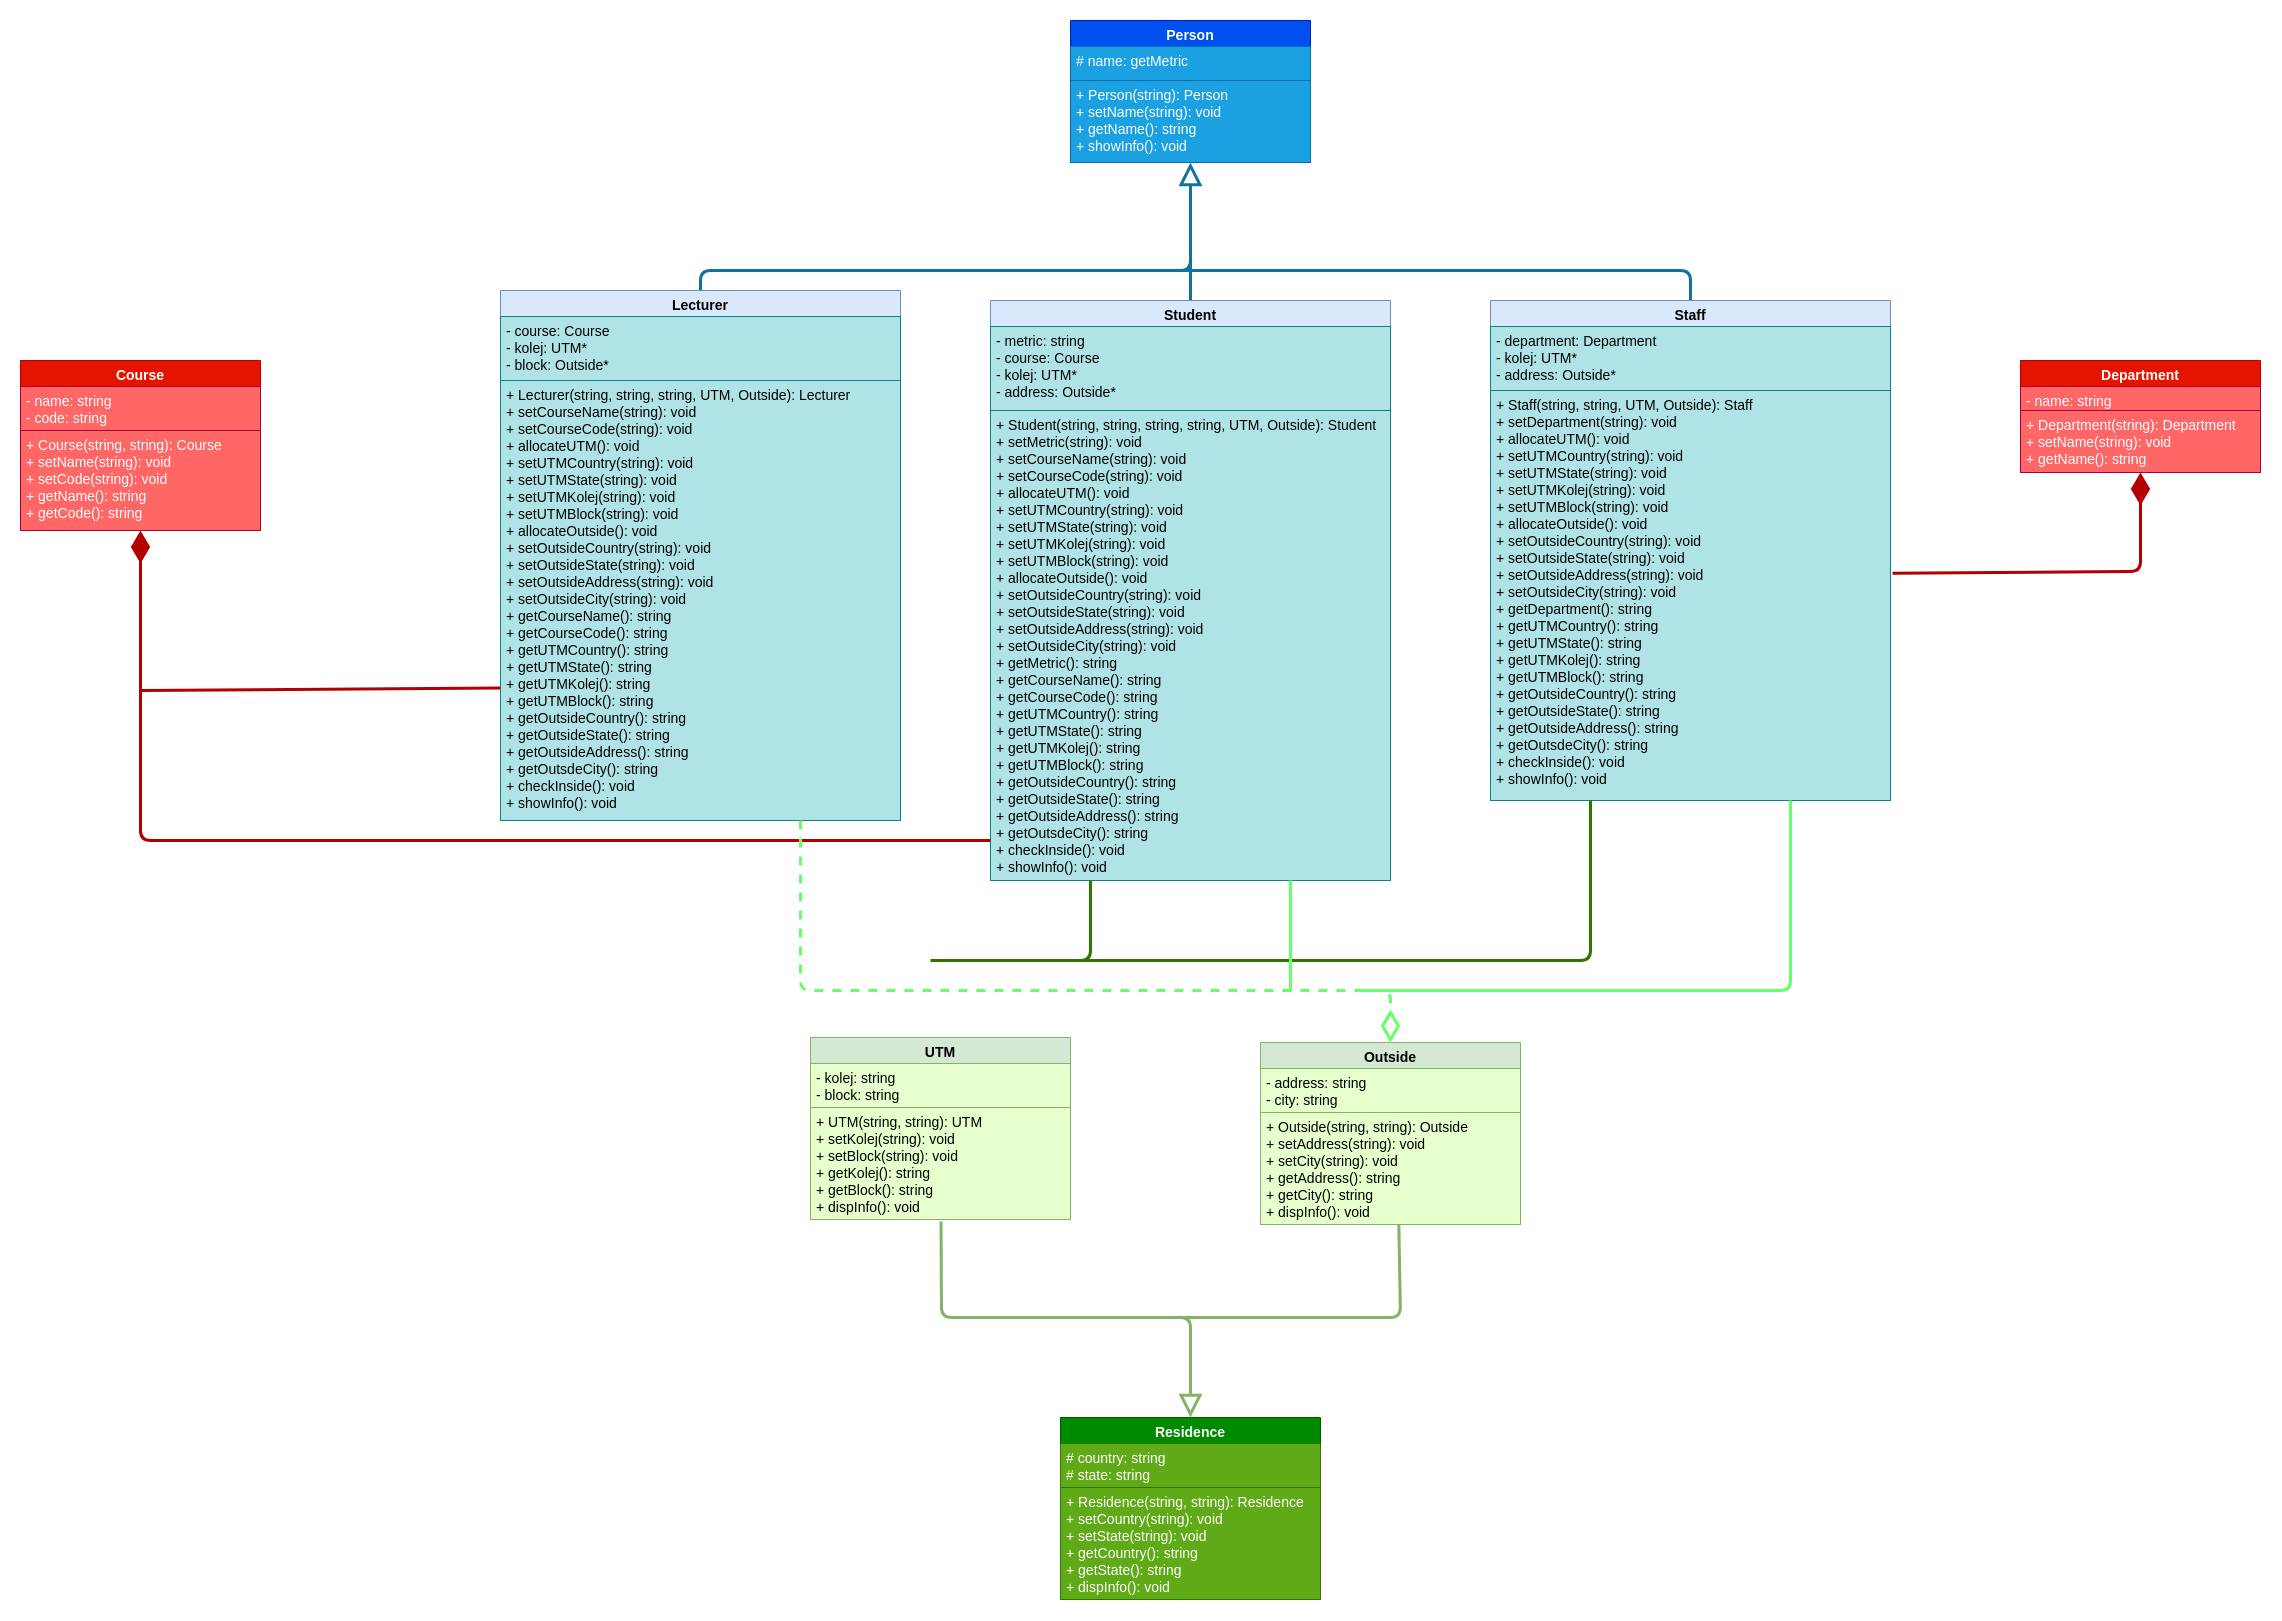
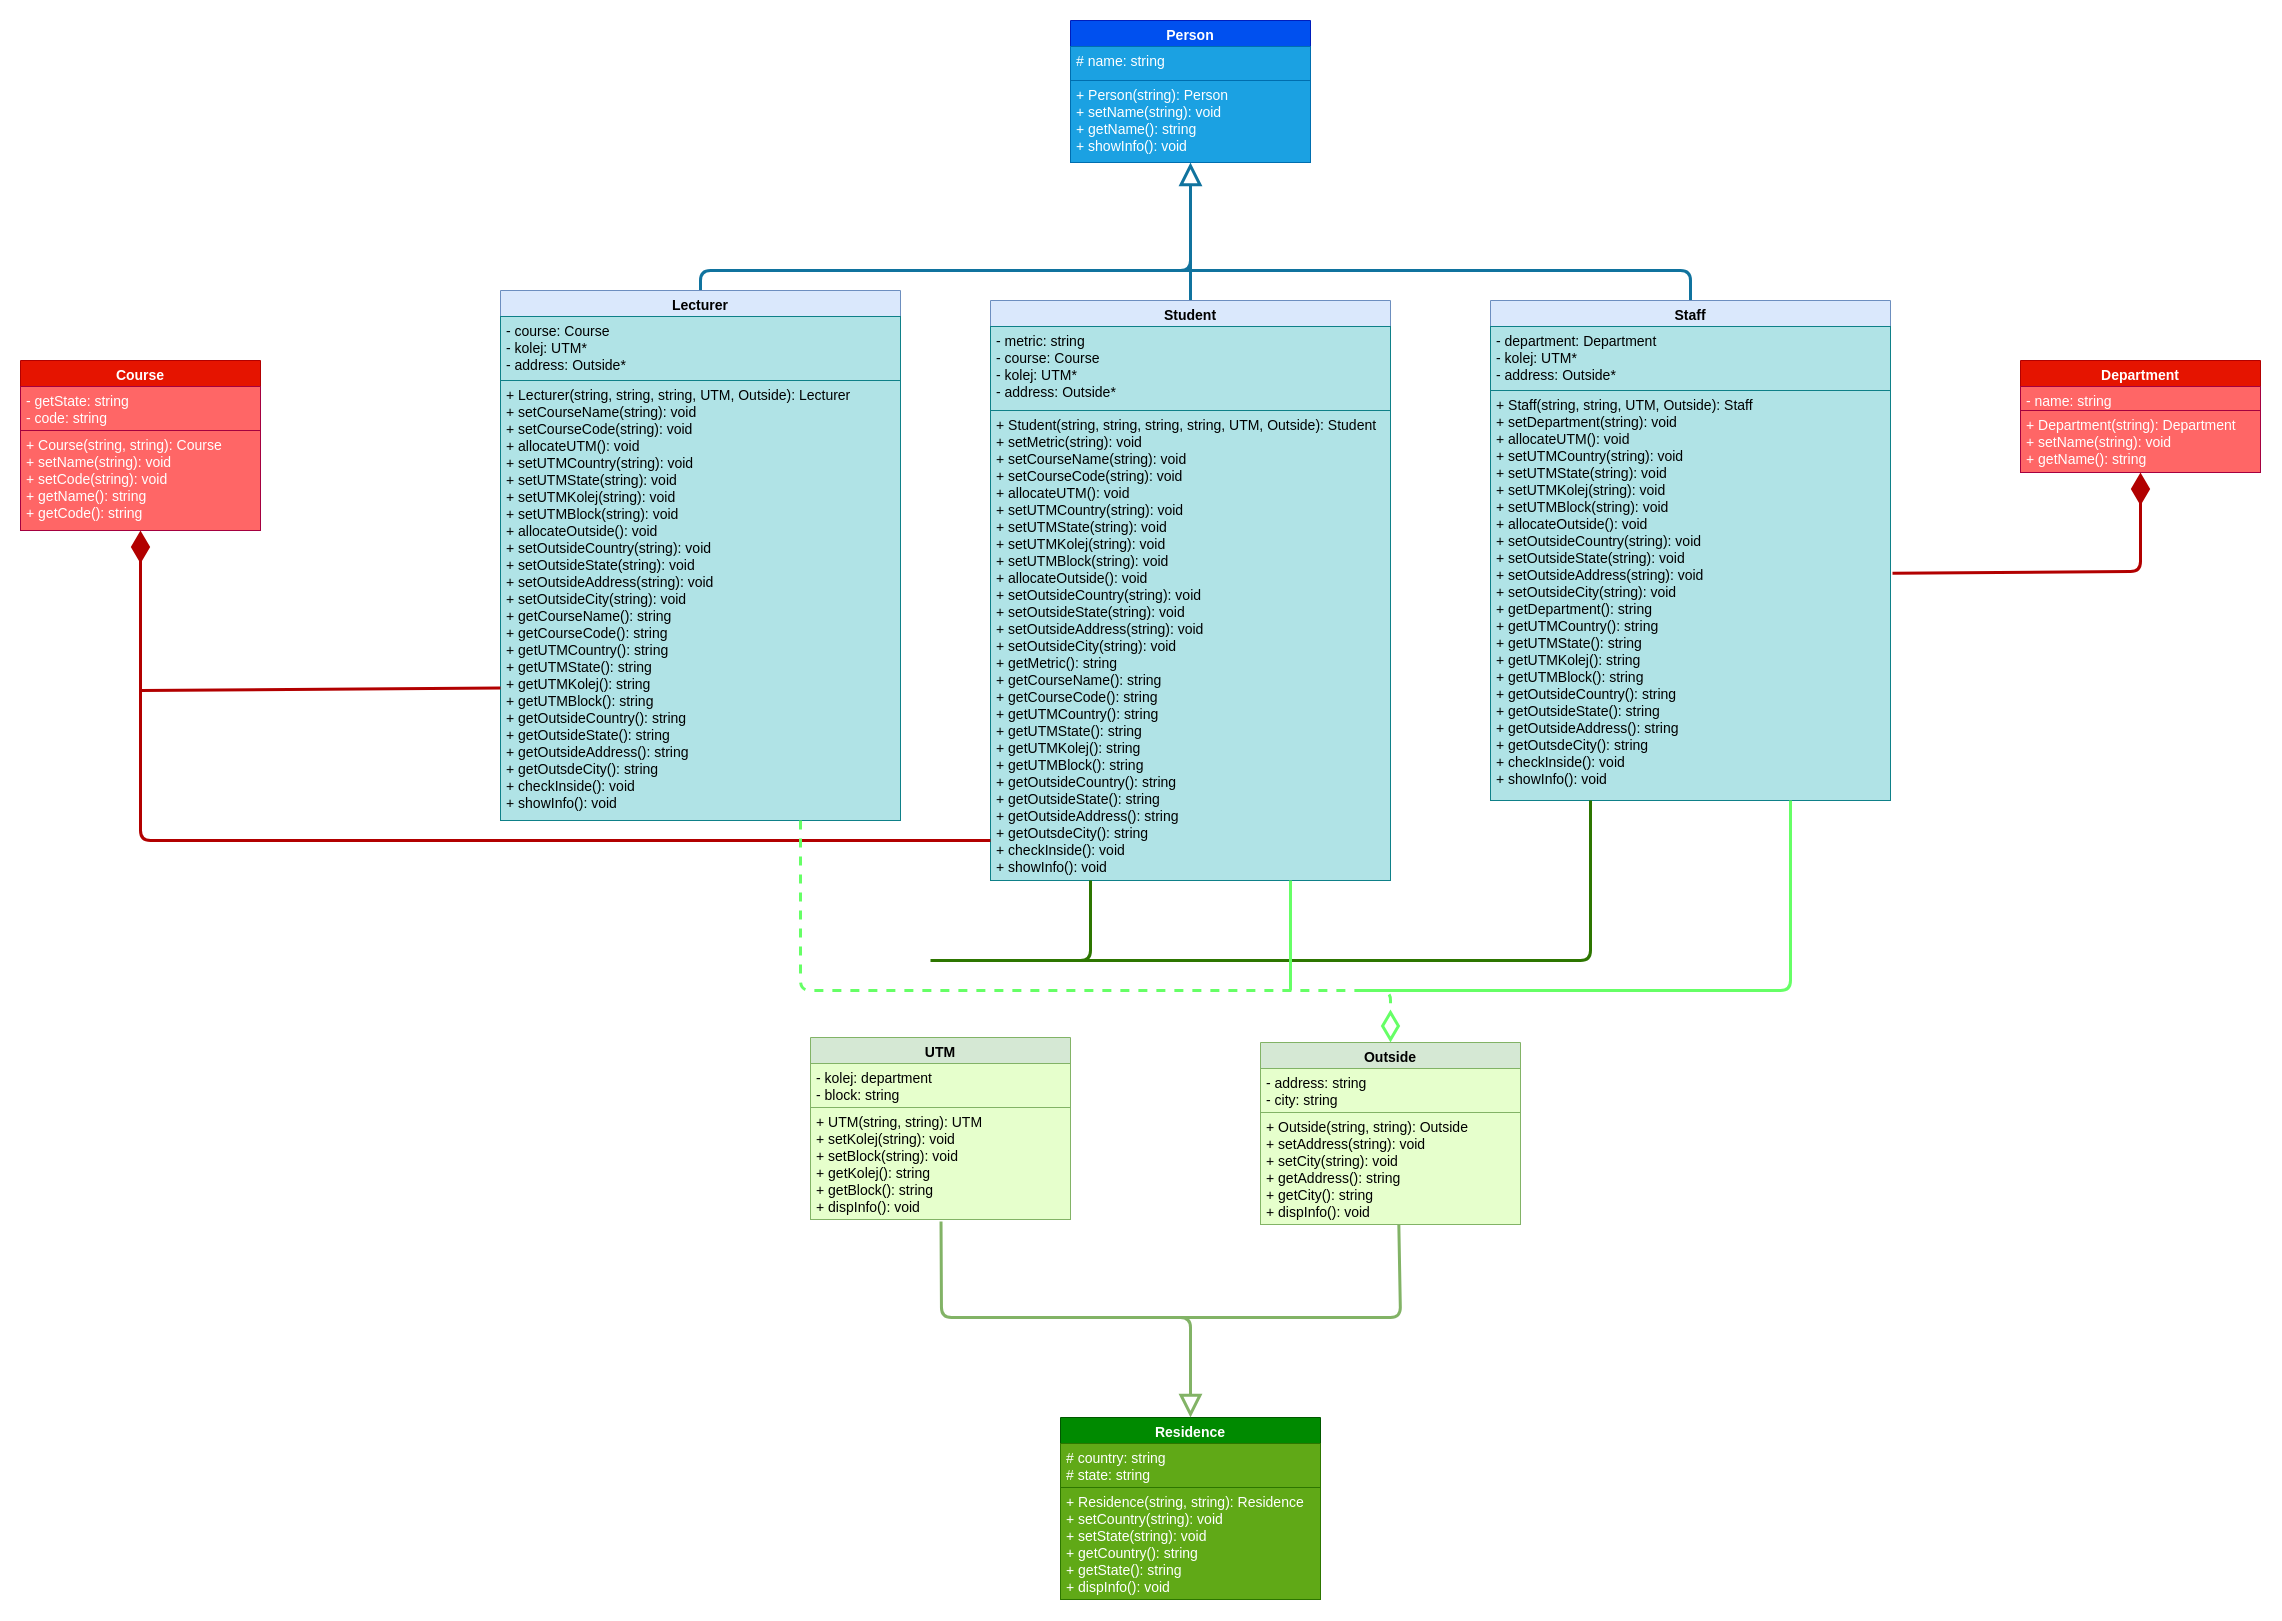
(1135, 61) -> (1124, 61)
(563, 331) -> (563, 331)
(74, 401) -> (89, 401)
(866, 1078) -> (883, 1078)
